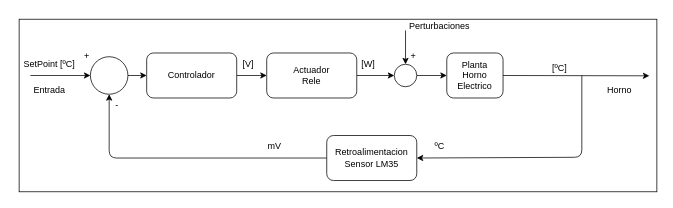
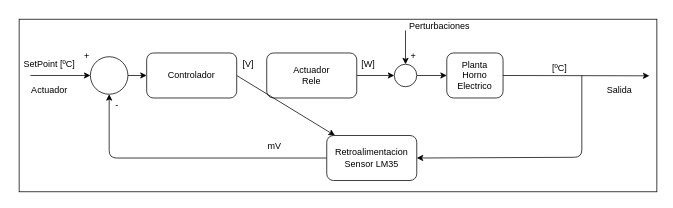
(249, 75) -> (284, 104)
(50, 90) -> (50, 90)
(620, 90) -> (620, 90)
(439, 147) -> none
